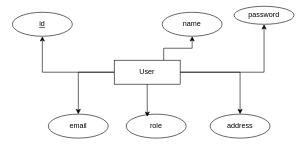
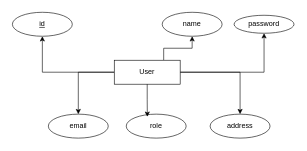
(264, 15) -> (264, 24)
